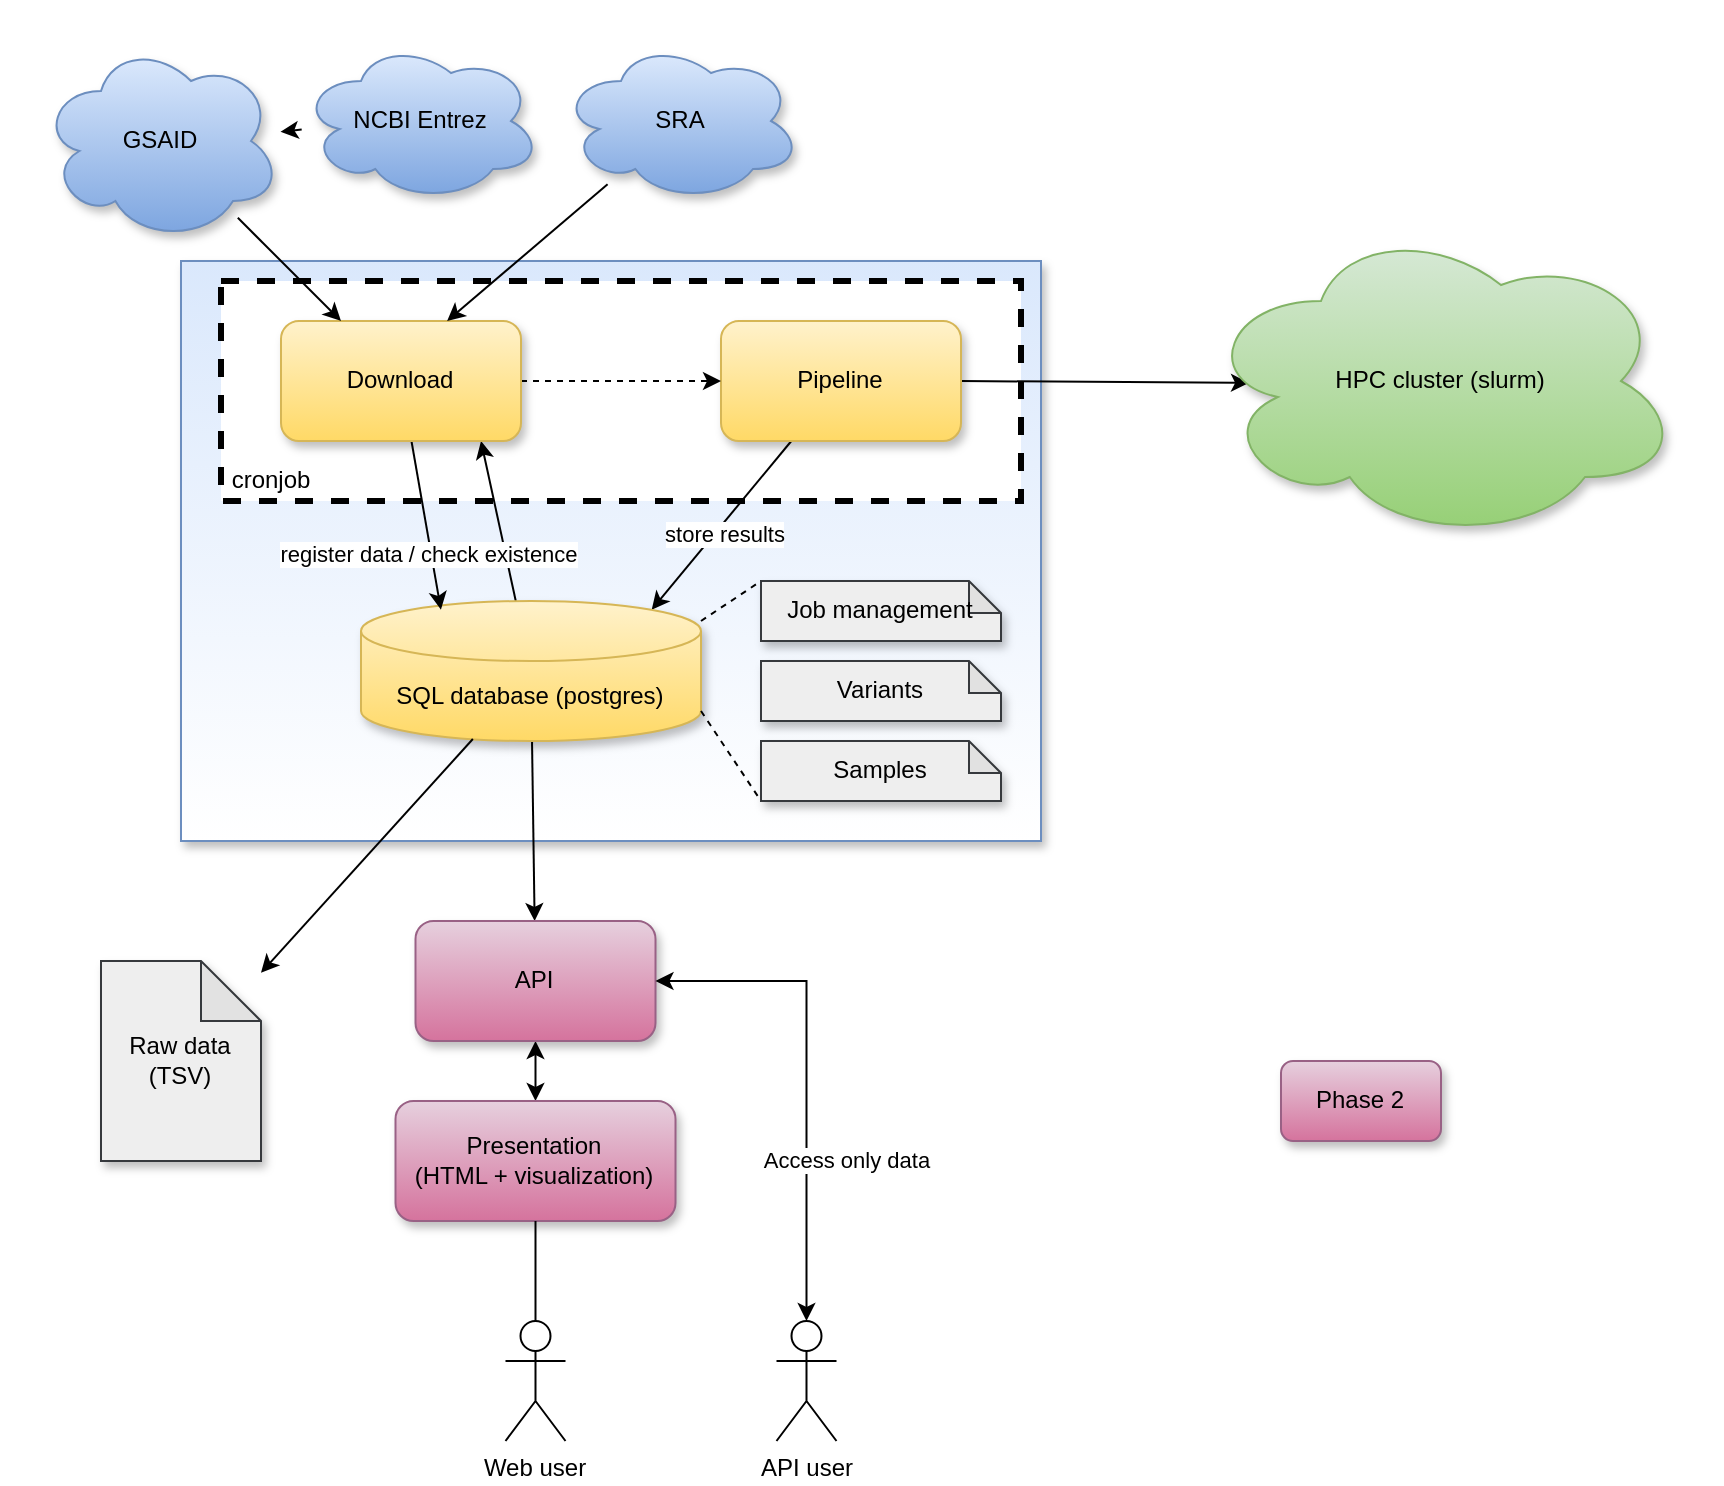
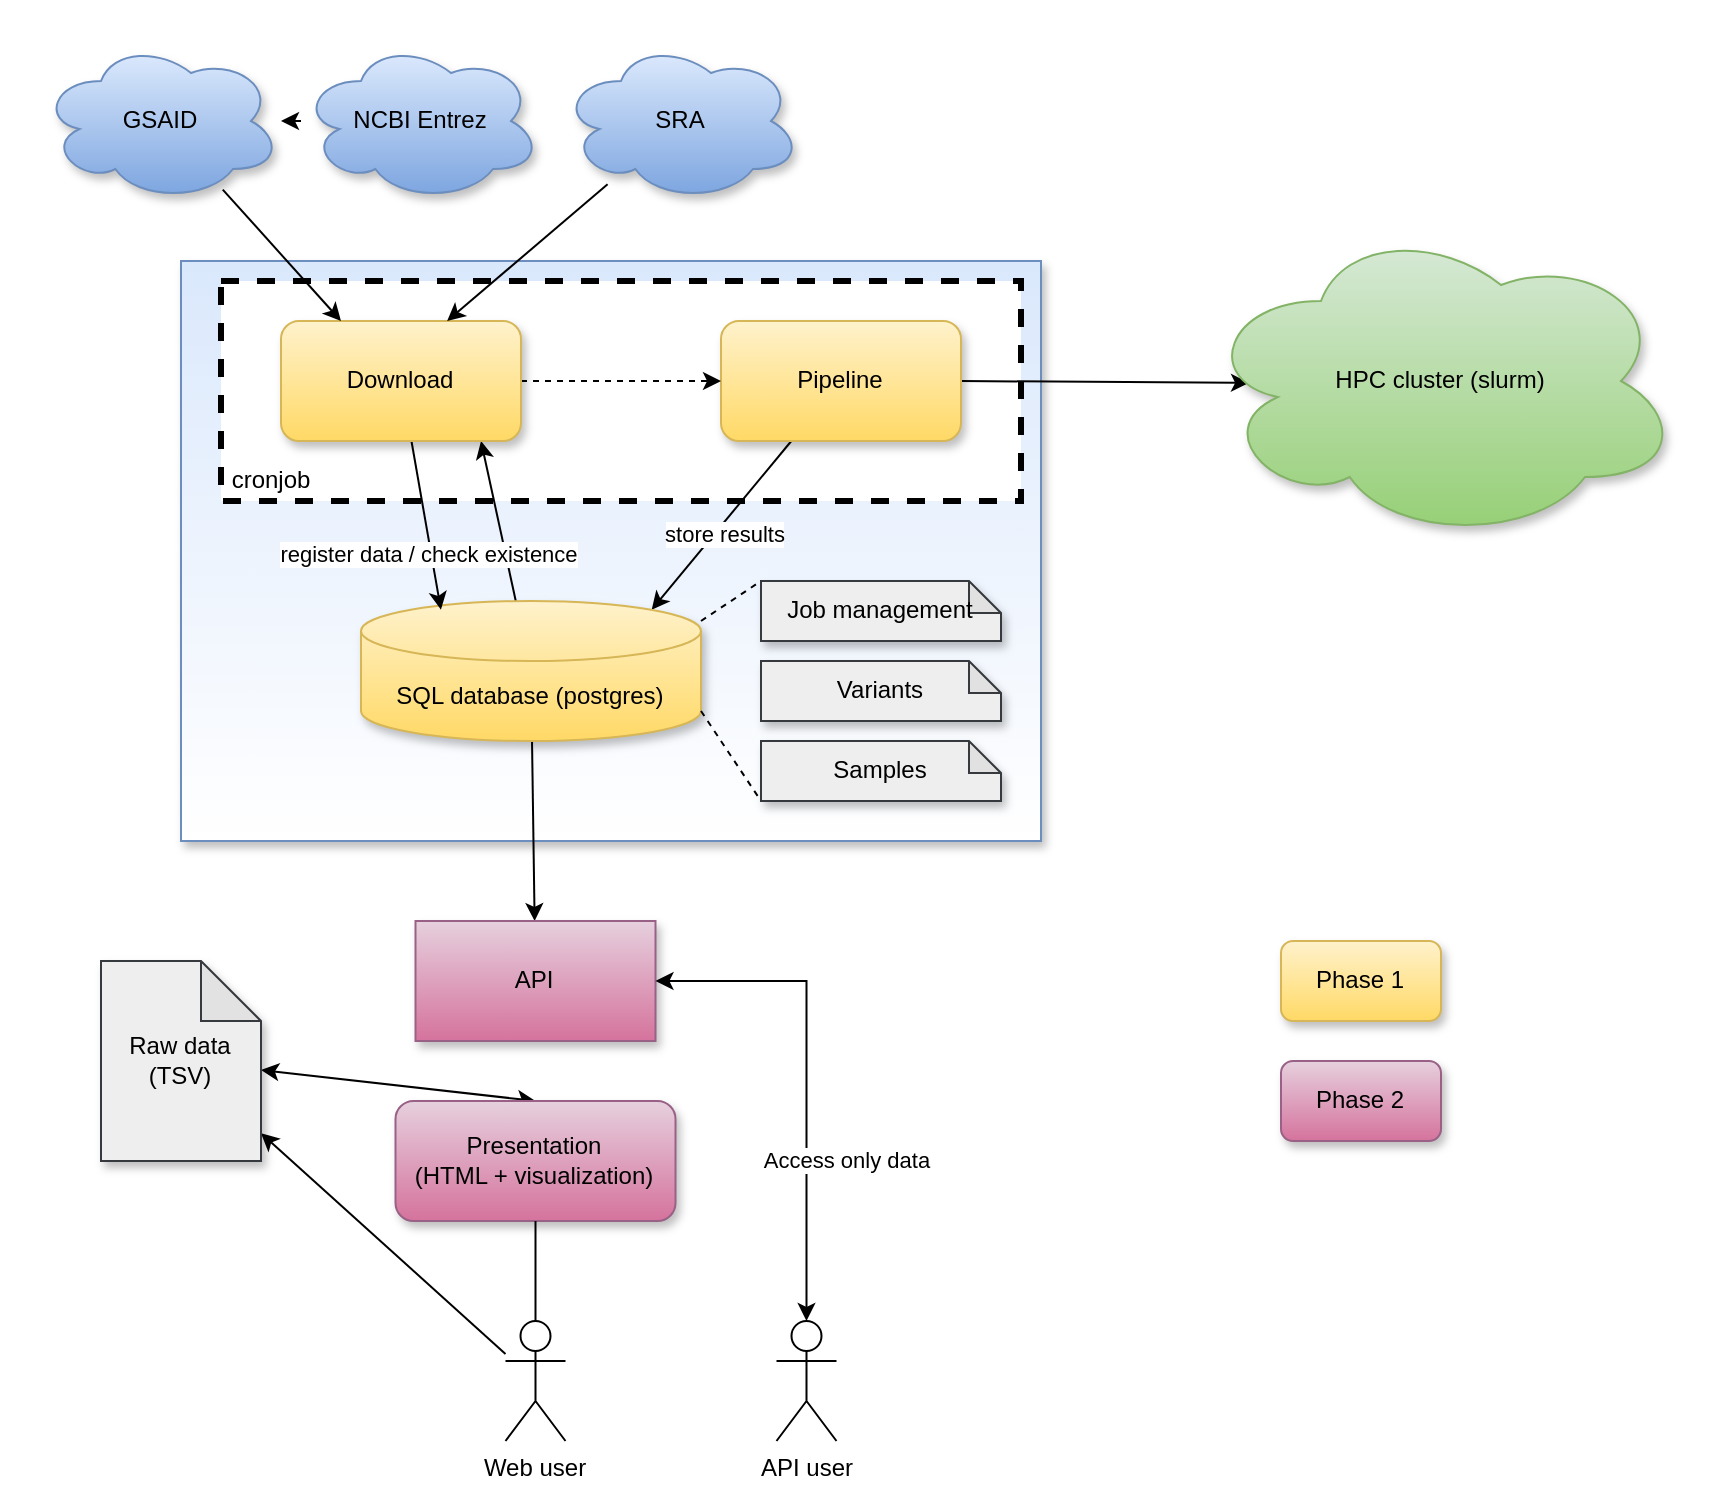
(161, 141) -> (161, 121)
(371, 851) -> (388, 1248)
(536, 981) -> (536, 981)
none -> (1361, 981)
(536, 1071) -> (398, 1086)
